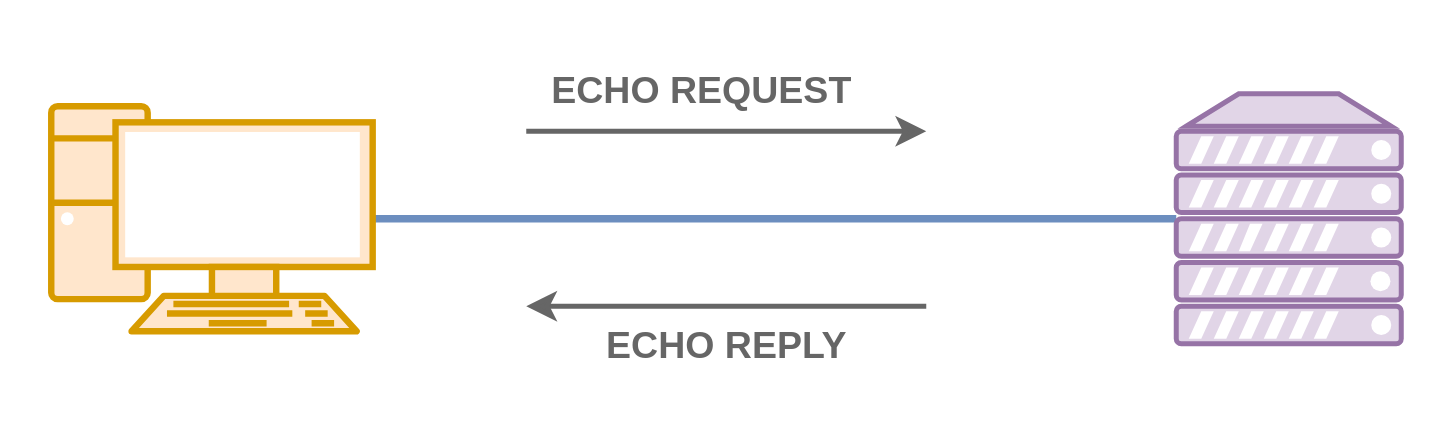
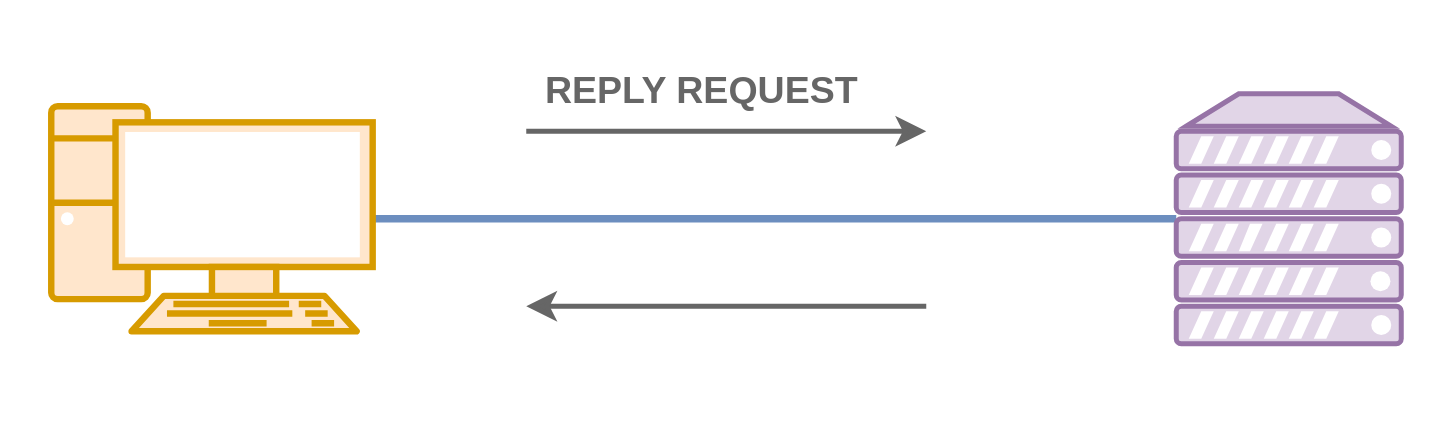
(703, 89) -> (703, 89)
(726, 344) -> none
